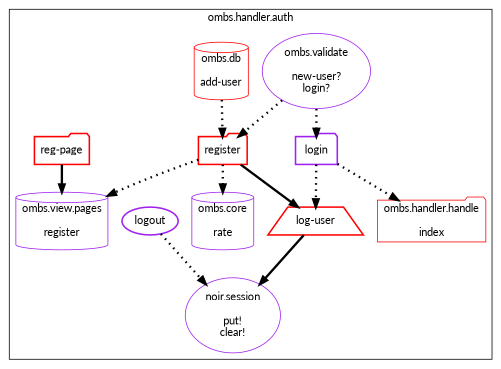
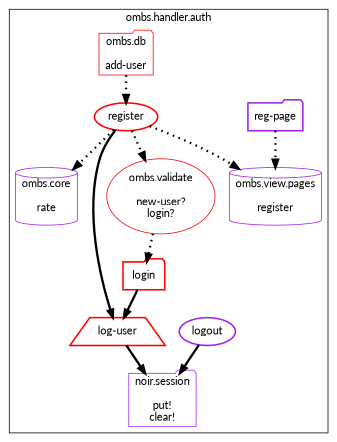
(221, 71) -> (126, 54)
(316, 71) -> (161, 196)
(264, 116) -> (137, 142)
(62, 151) -> (275, 117)
(223, 151) -> (126, 117)
(316, 151) -> (144, 276)
(62, 174) -> (275, 145)
(316, 182) -> (132, 300)
(432, 221) -> none
(181, 256) -> (192, 356)
(233, 315) -> (162, 400)
